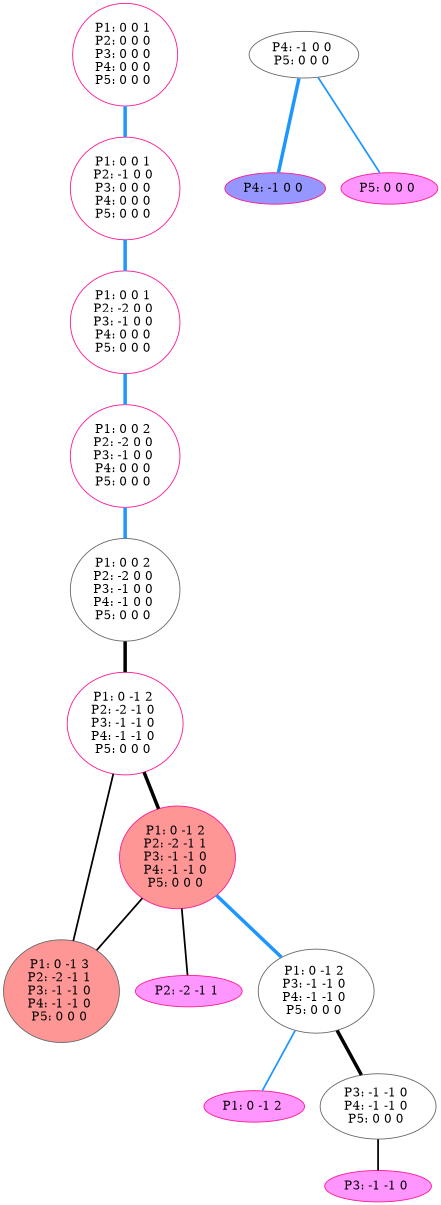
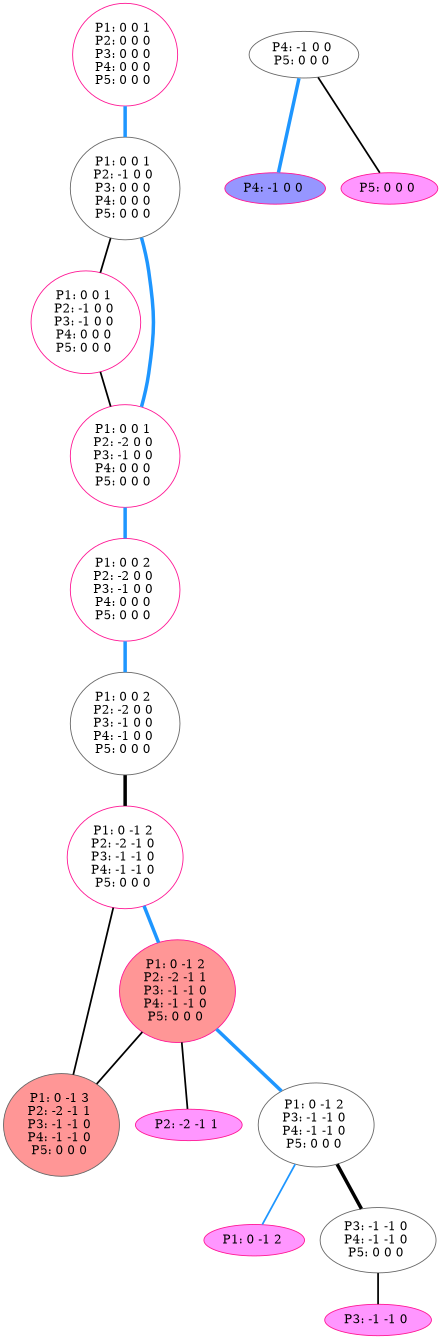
(349, 125) -> (349, 125)
(125, 188) -> (125, 188)
none -> (86, 322)
(151, 791) -> (151, 924)
